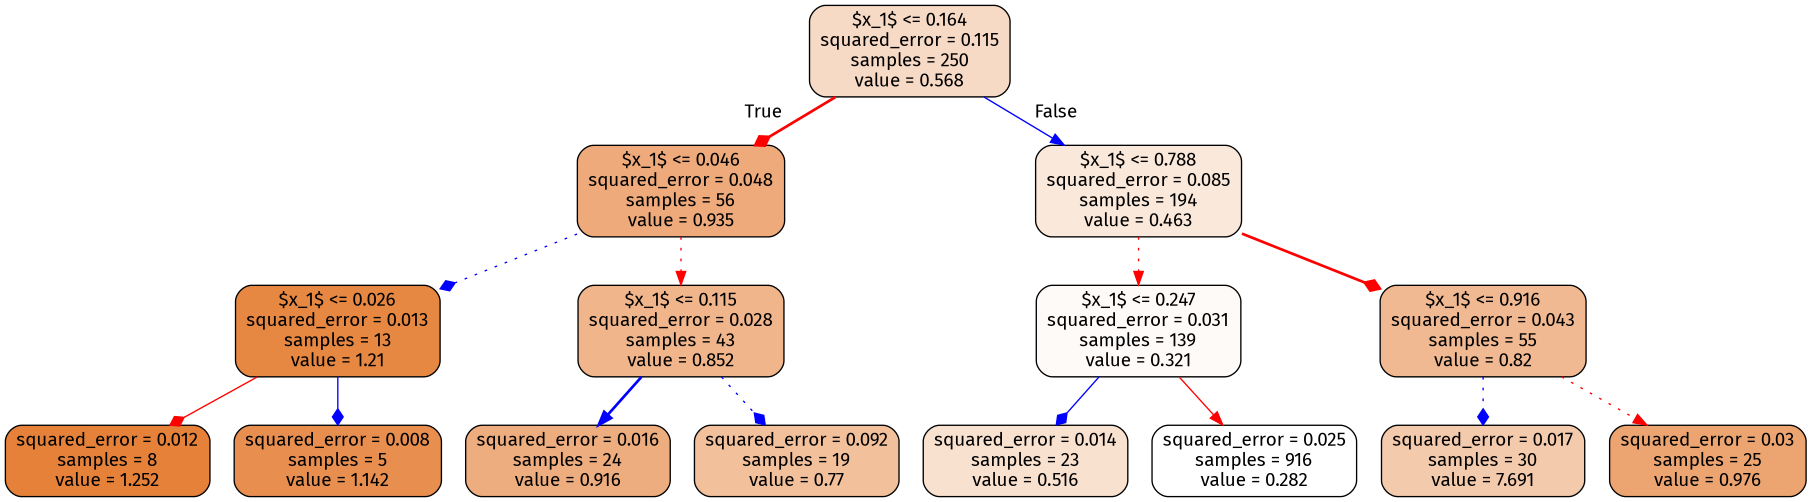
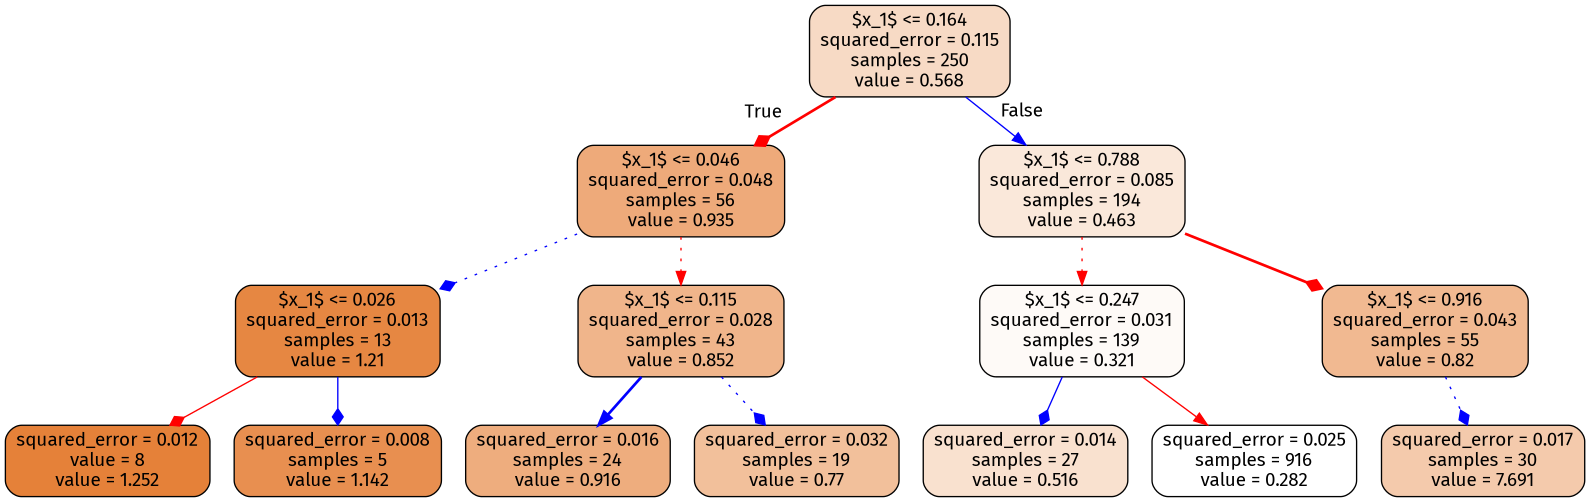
(108, 461) -> (108, 461)
(797, 461) -> (797, 461)
(1026, 461) -> (1026, 461)
(1708, 461) -> none
